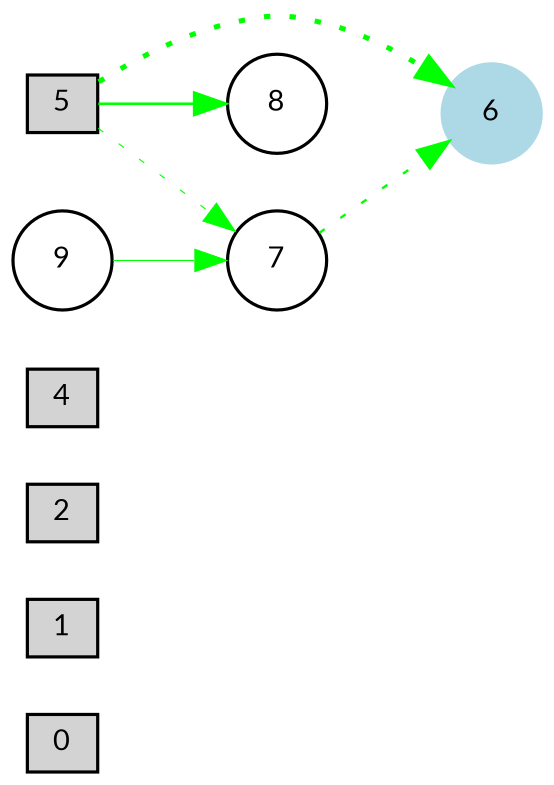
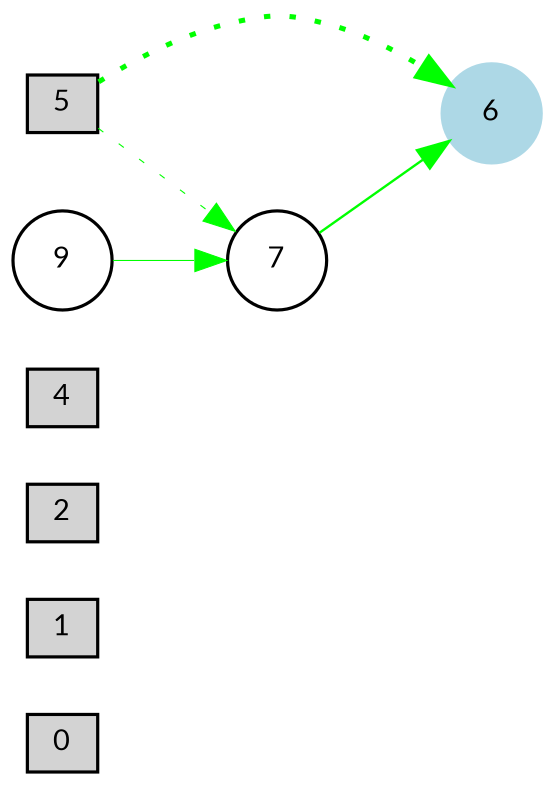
(277, 104) -> none
(371, 196) -> (371, 196)
